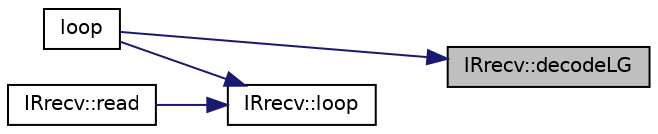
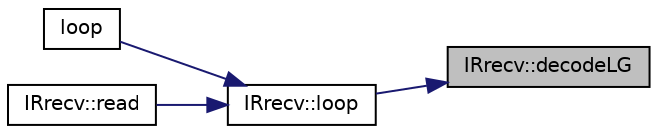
(273, 45) -> (401, 90)
